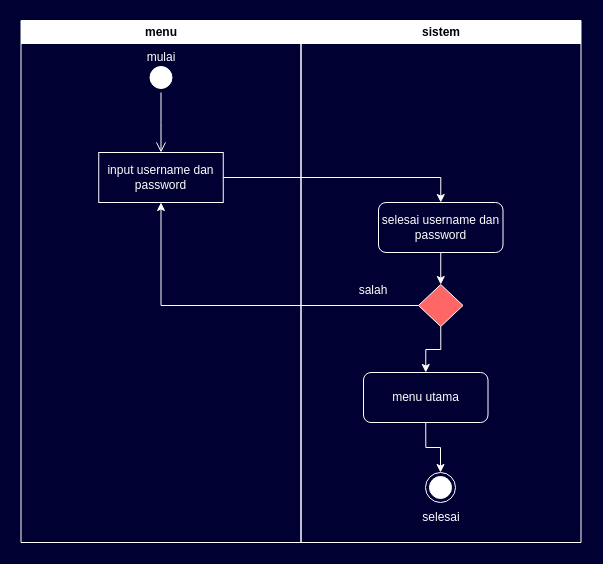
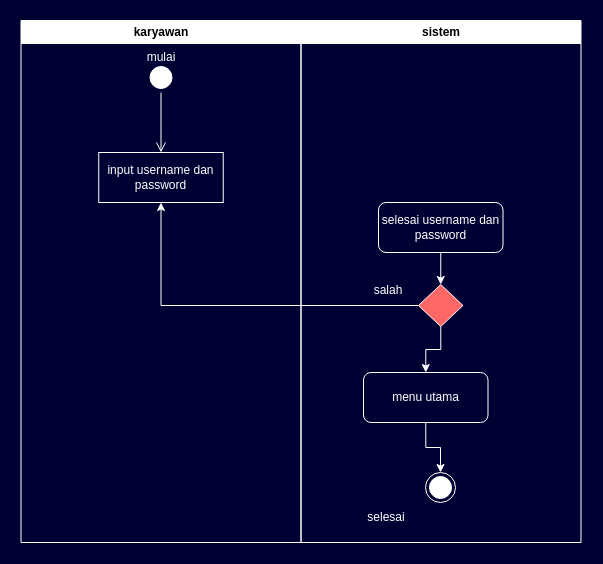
(162, 33) -> (162, 33)
(341, 178) -> none
(374, 291) -> (389, 291)
(442, 518) -> (387, 518)
